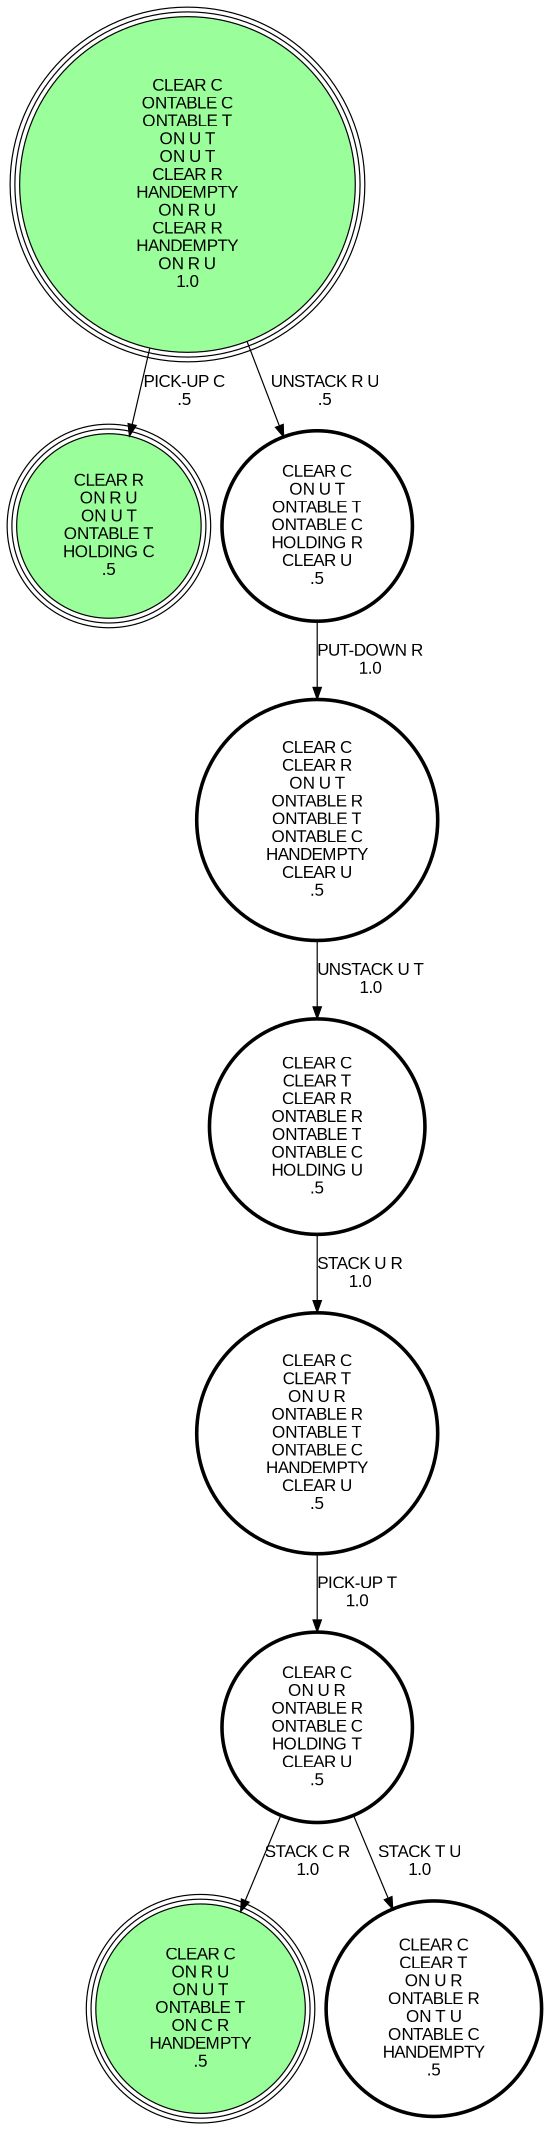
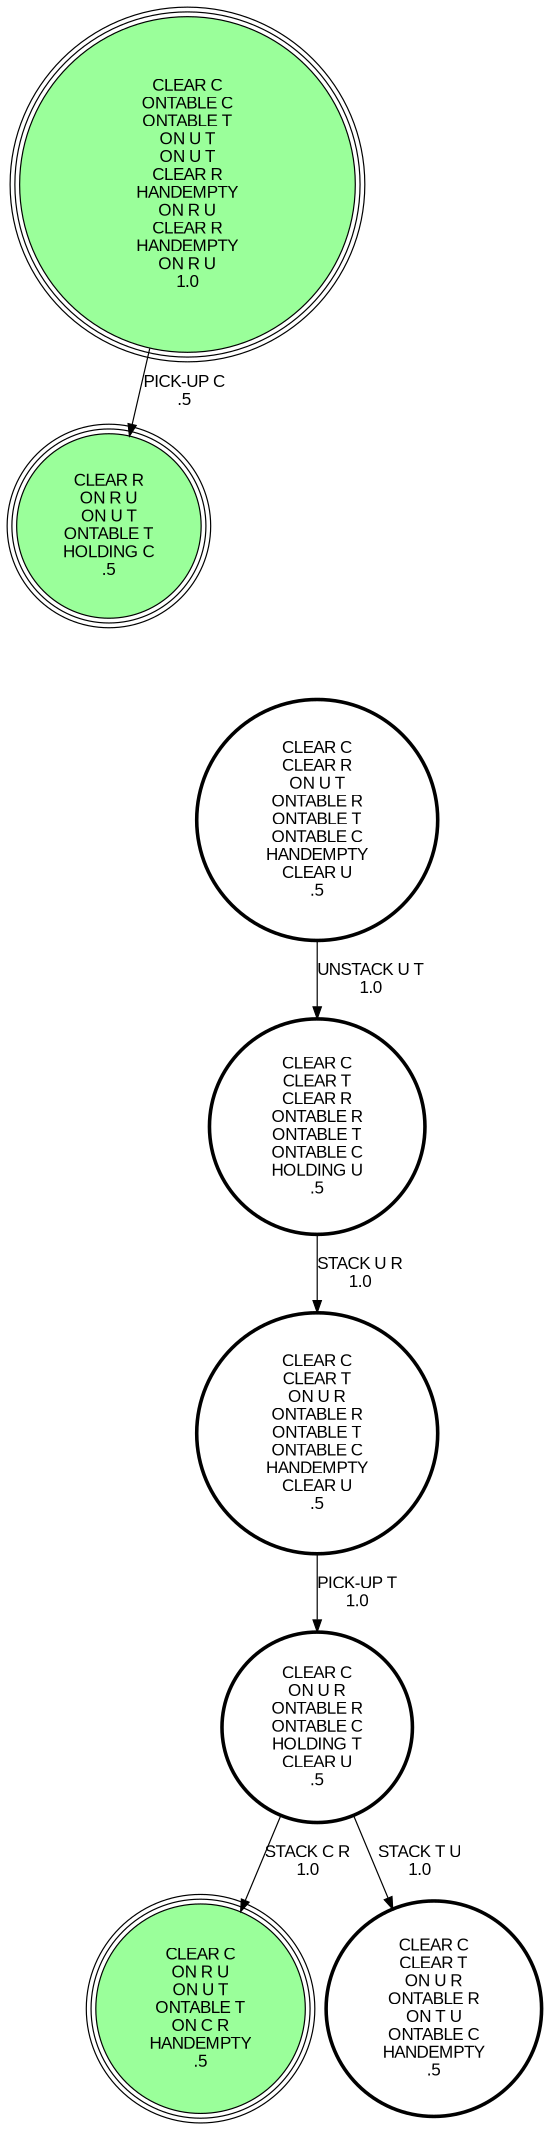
(317, 526) -> none
